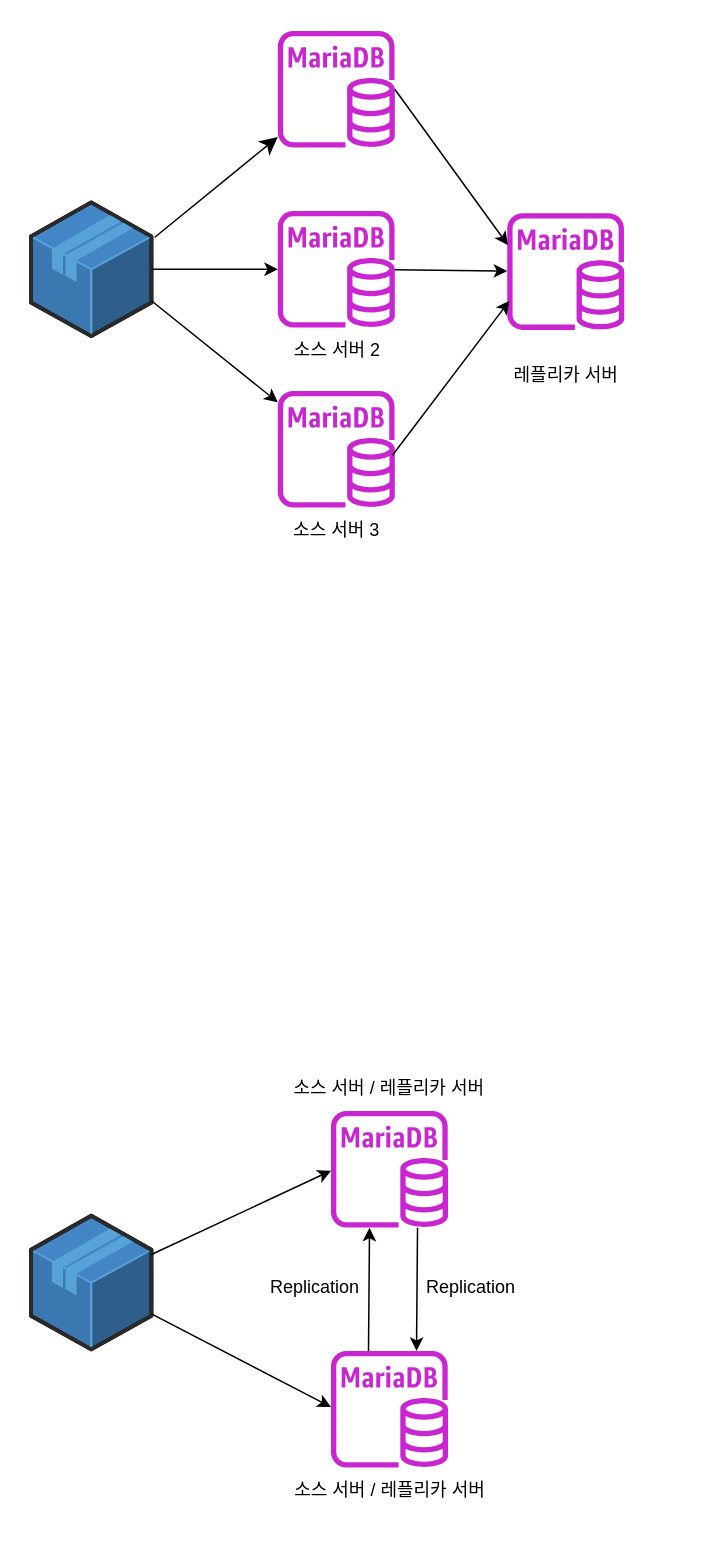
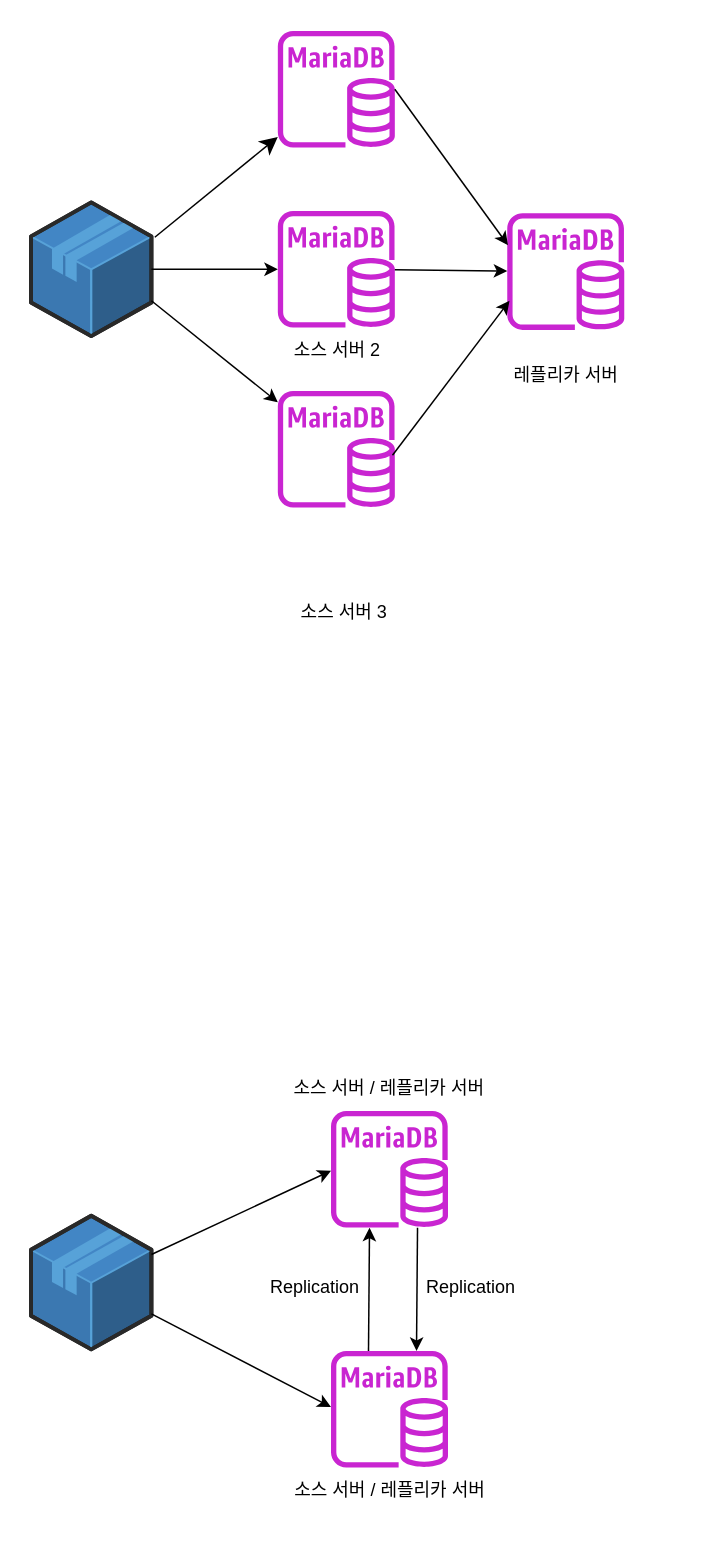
(336, 530) -> (344, 613)
